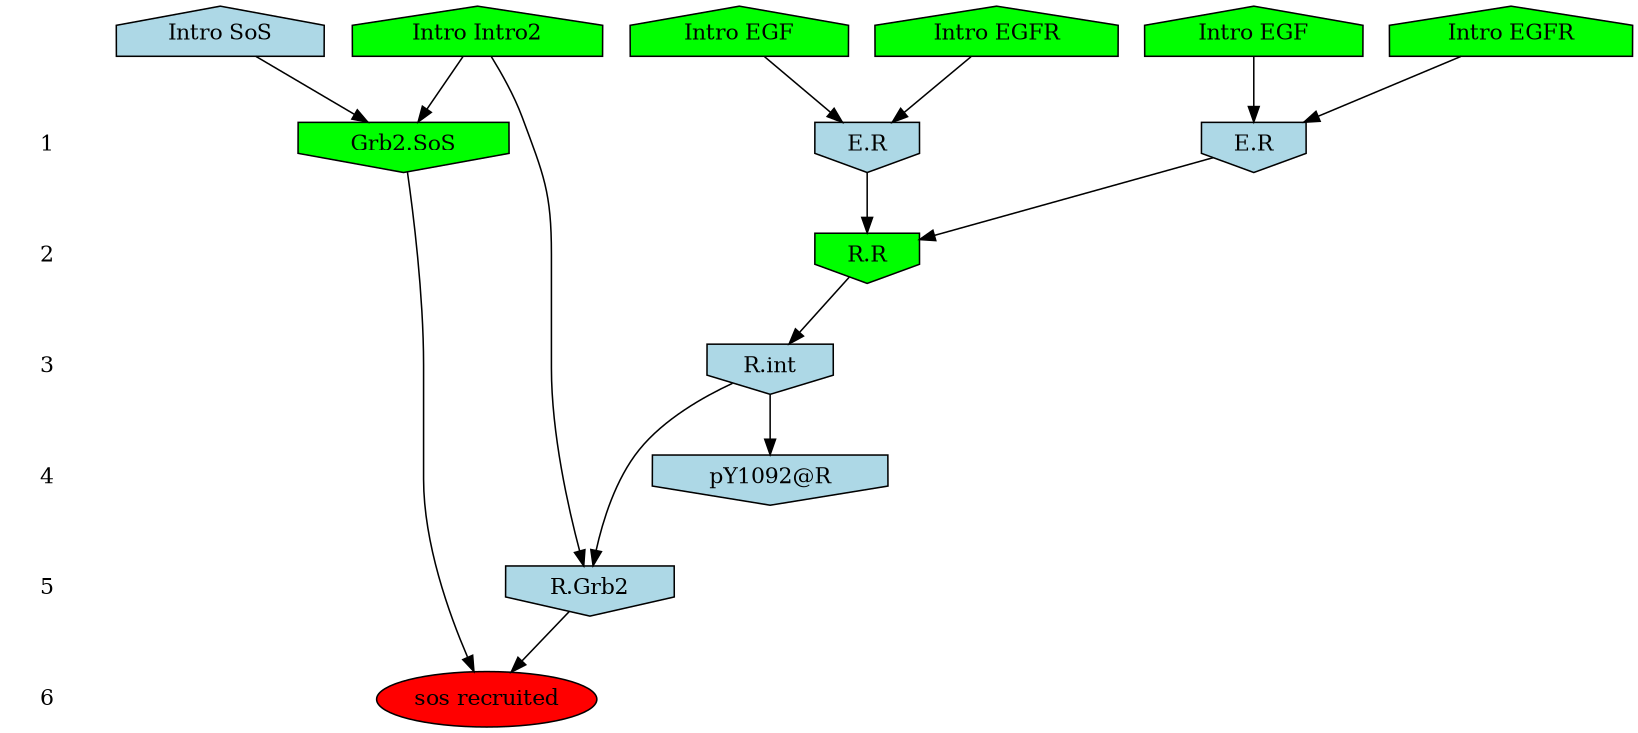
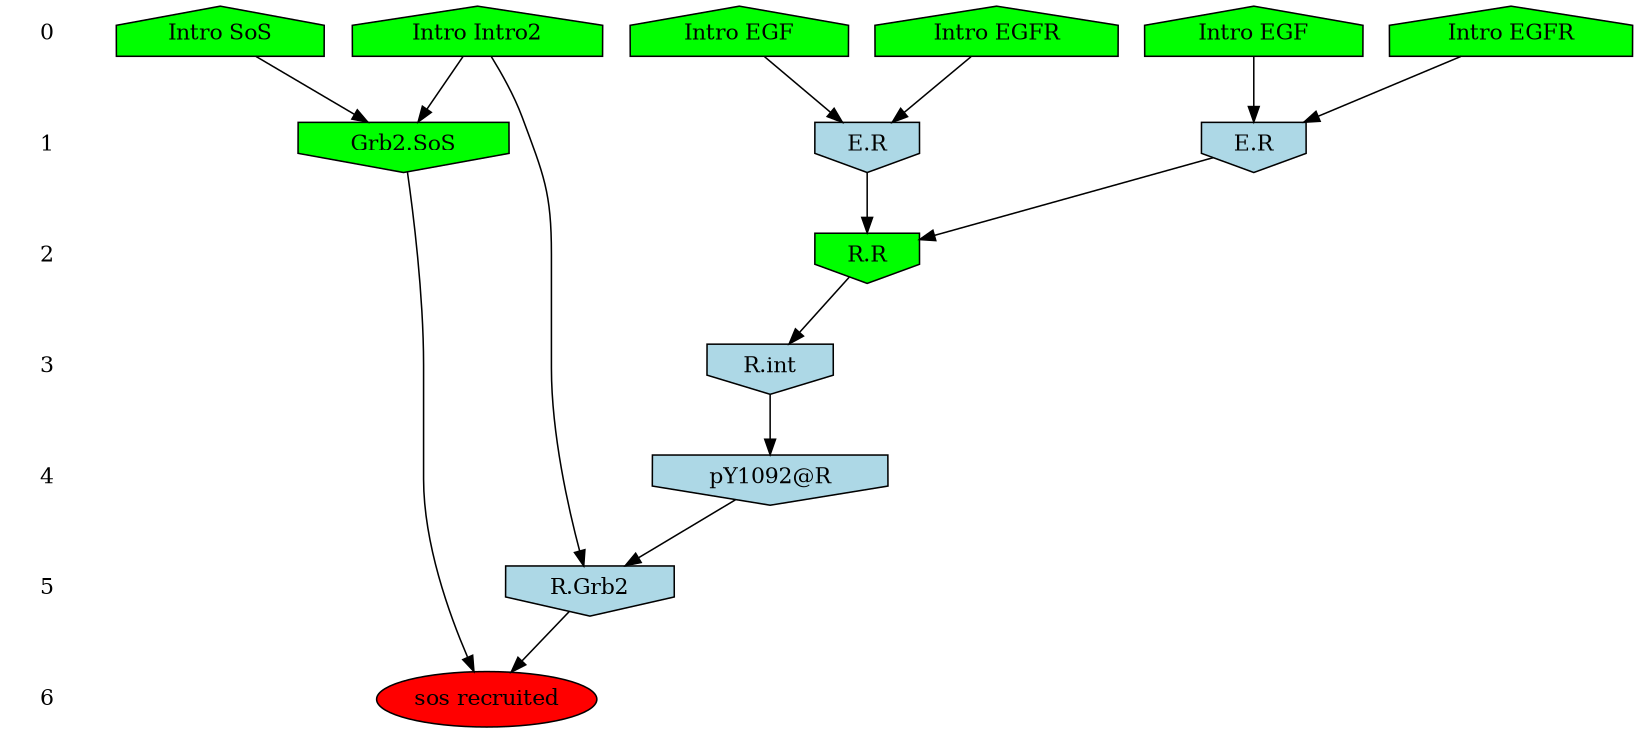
none -> (48, 34)
(220, 34) -> (220, 34)
(641, 448) -> (687, 529)
